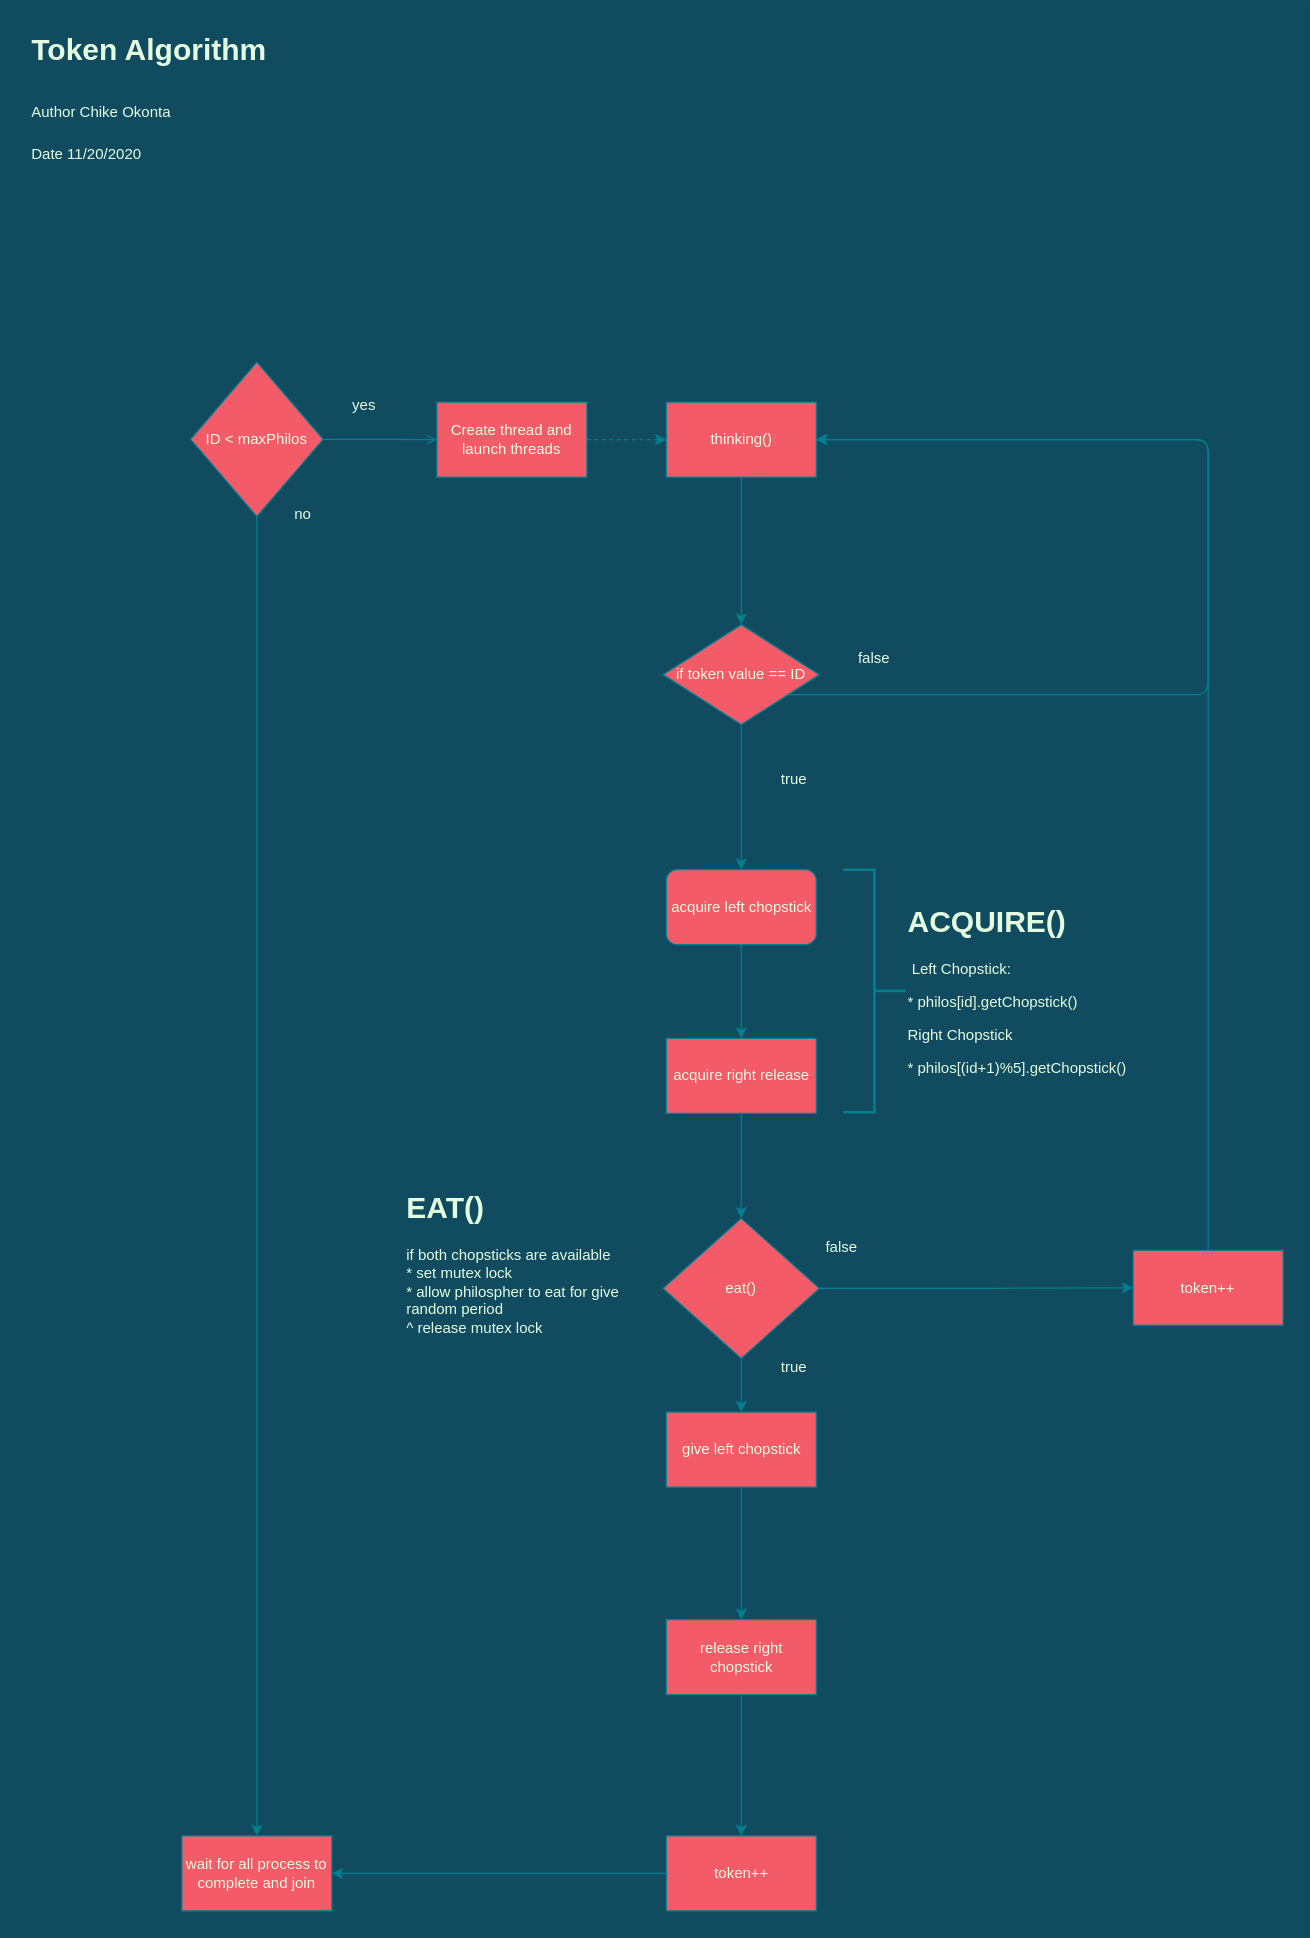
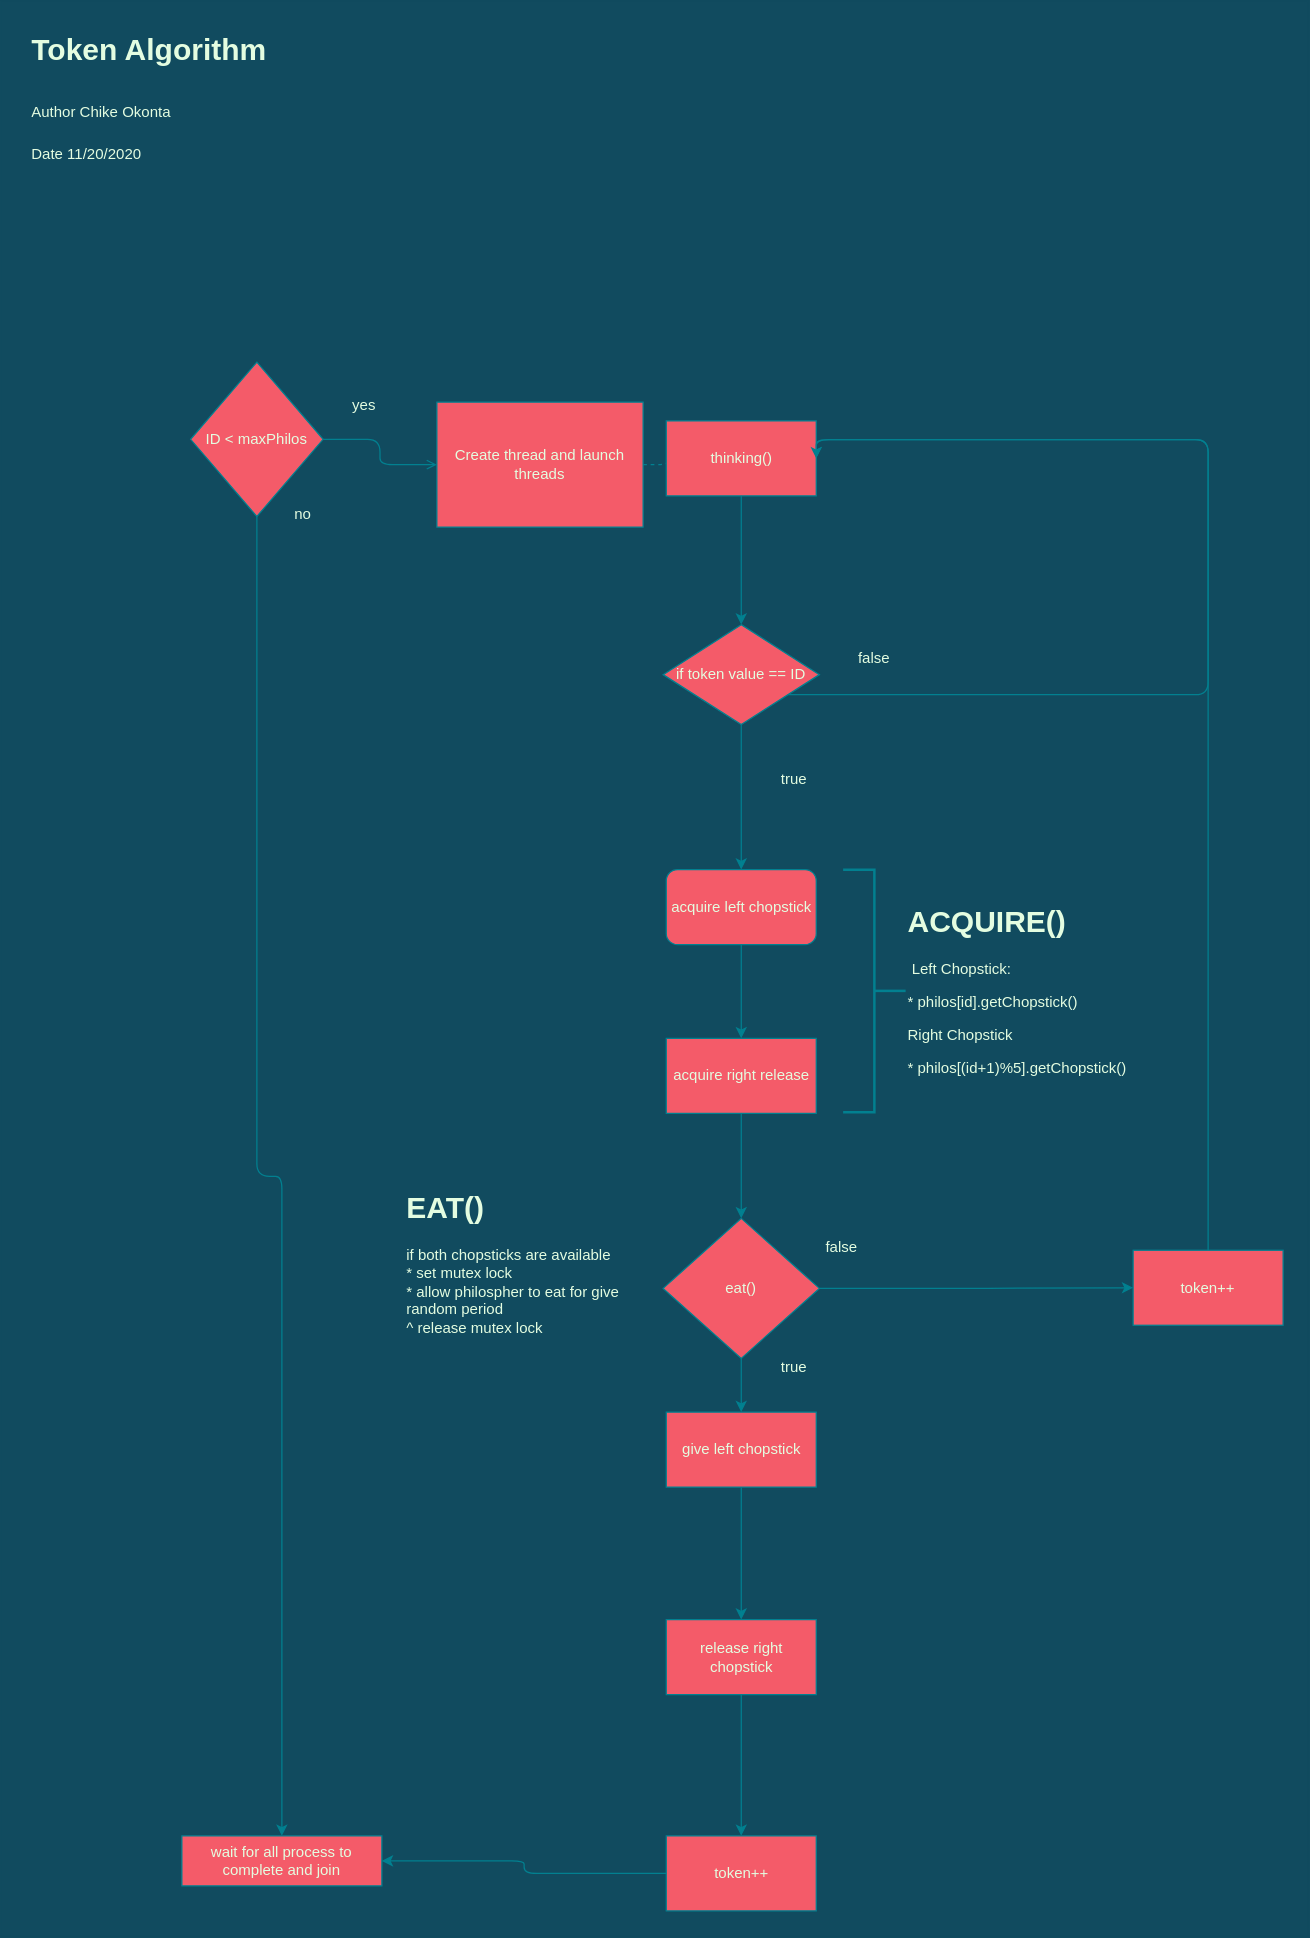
(512, 439) -> (540, 464)
(741, 439) -> (741, 458)
(257, 1873) -> (282, 1861)
